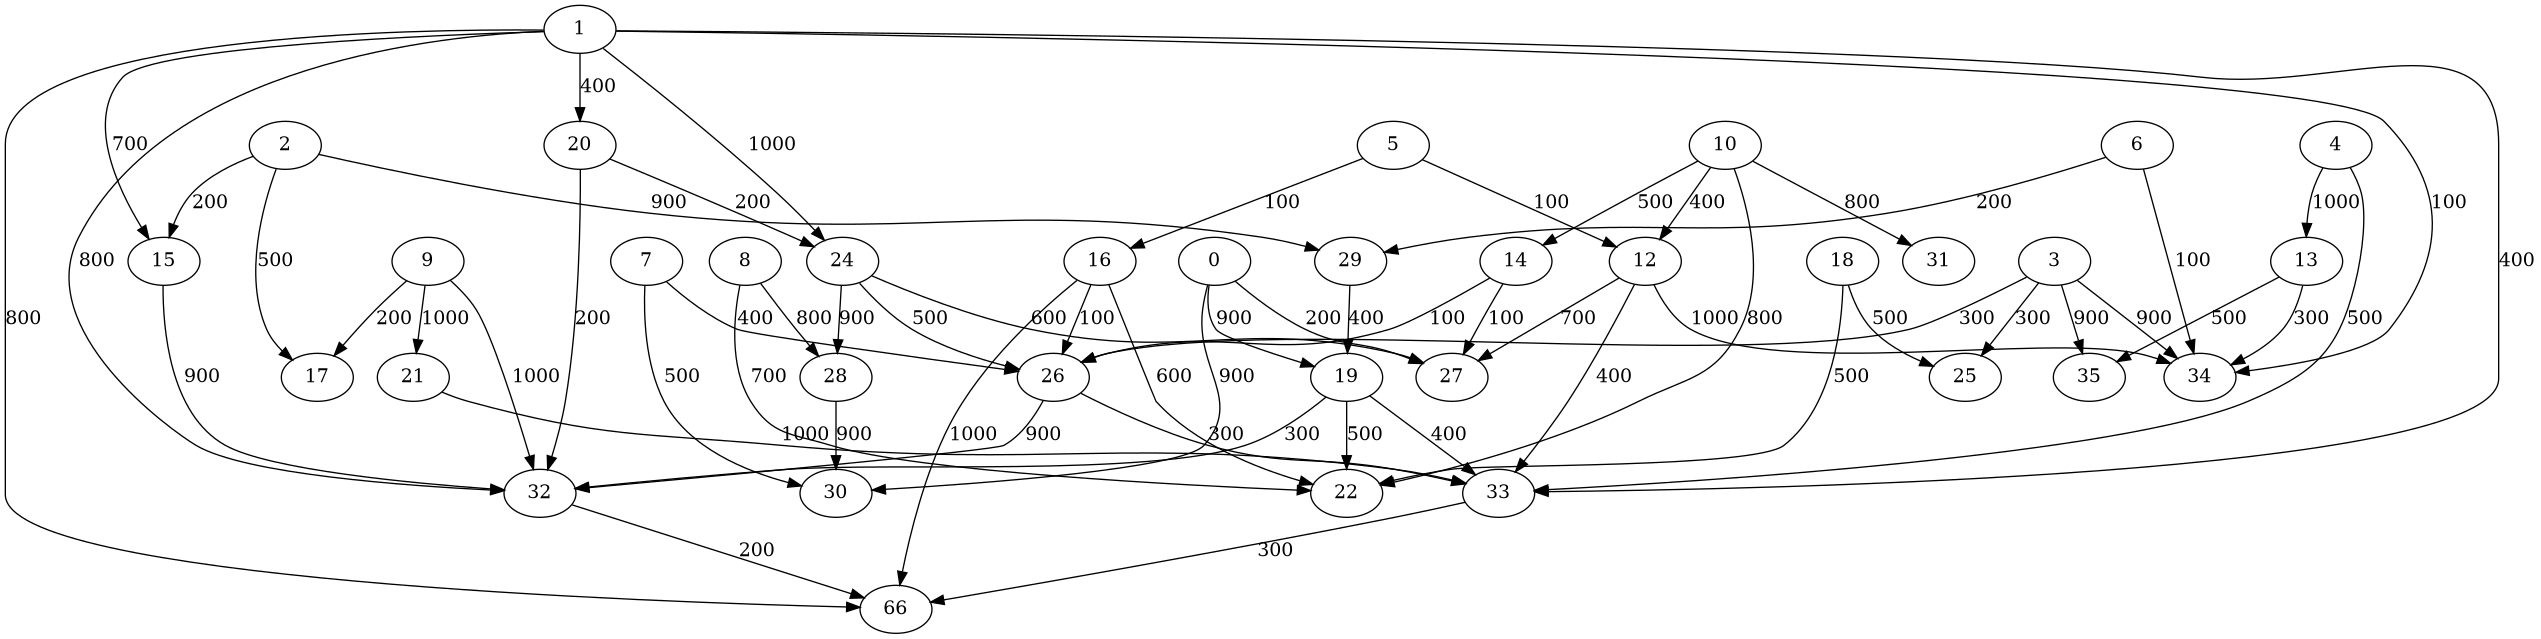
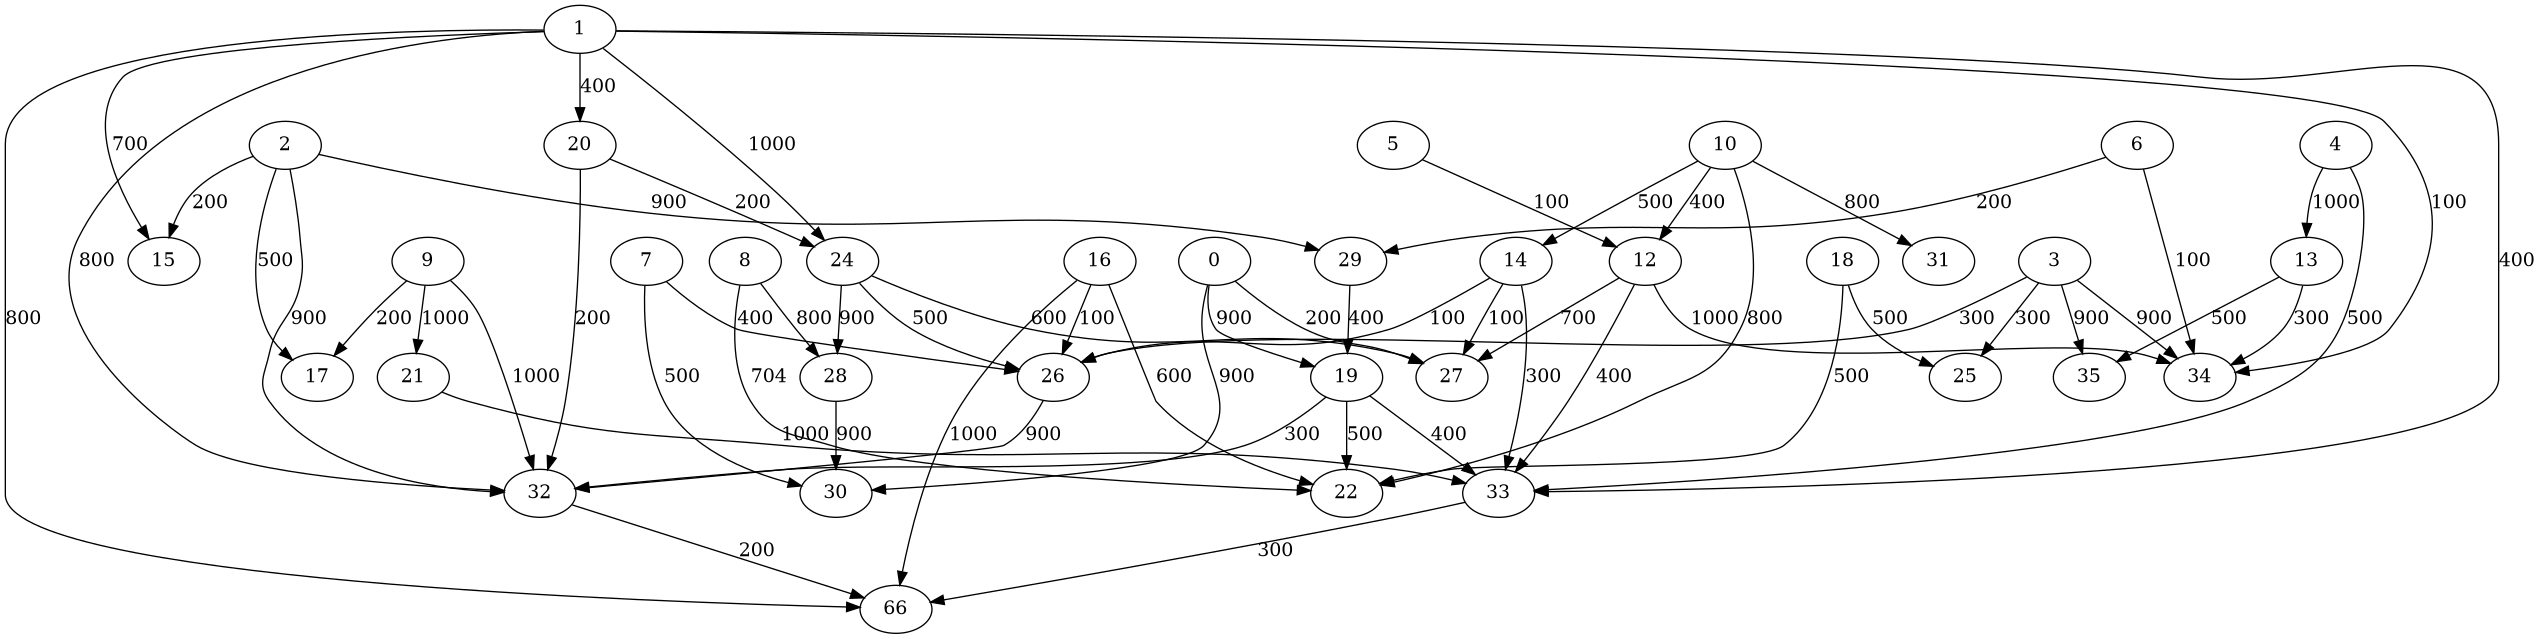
(1253, 201) -> none
(769, 377) -> (769, 377)
(1187, 439) -> (1525, 372)
(246, 454) -> (271, 403)
